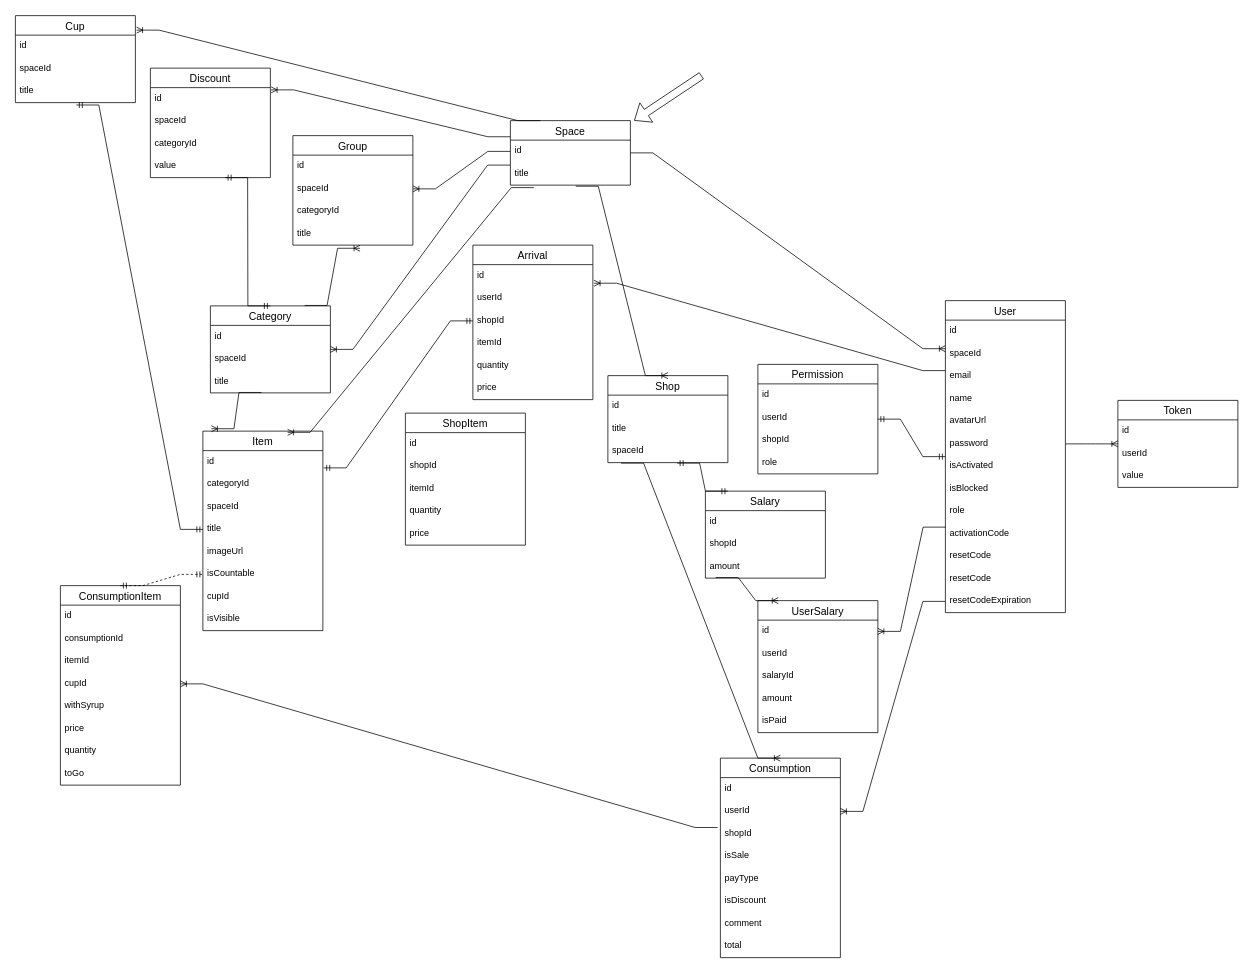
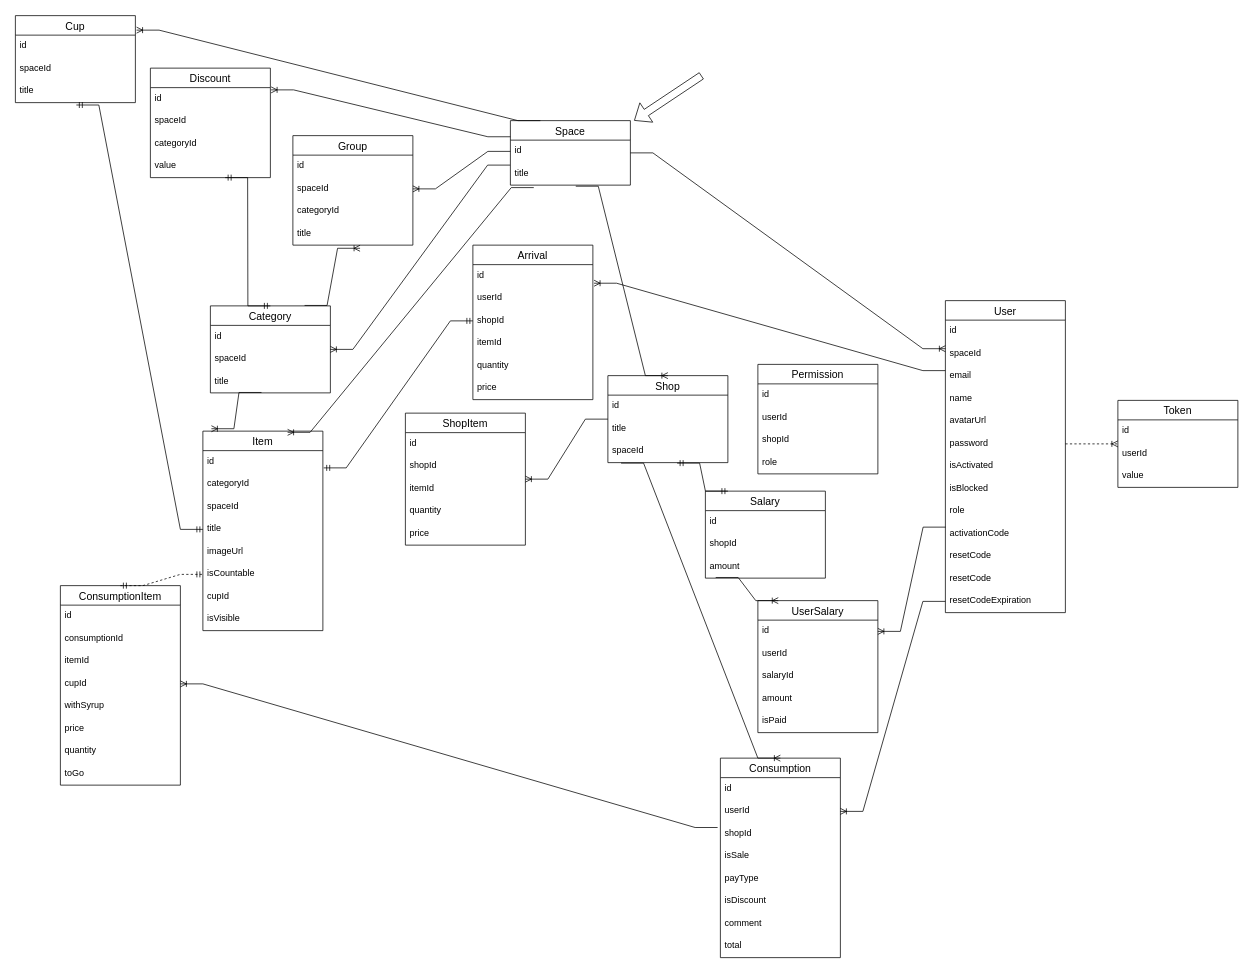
(911, 437) -> none
(1091, 444) -> (1091, 444)
none -> (567, 449)
